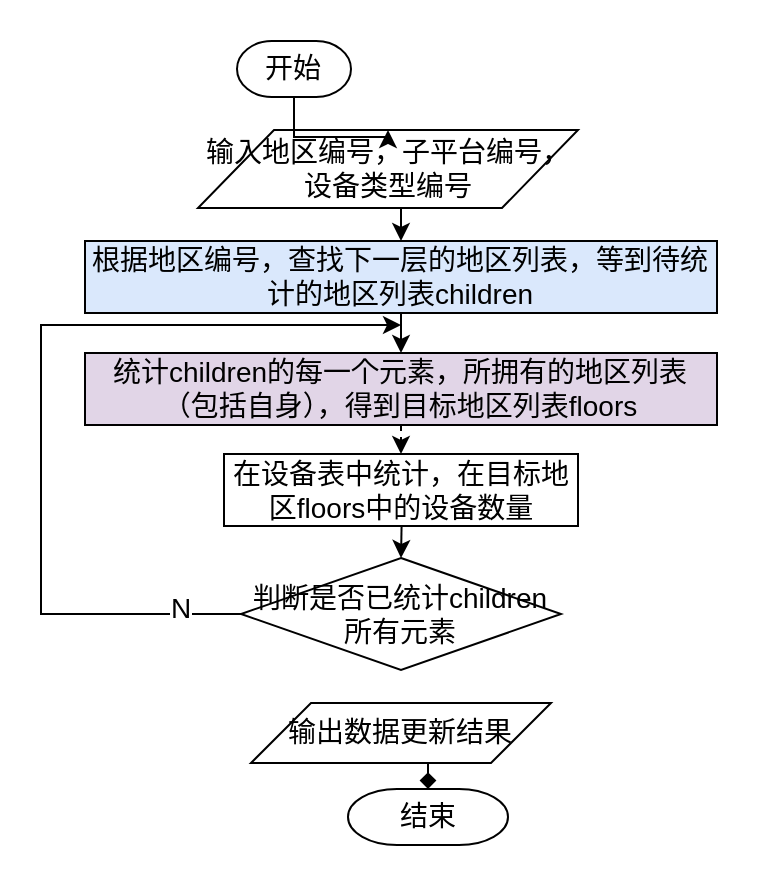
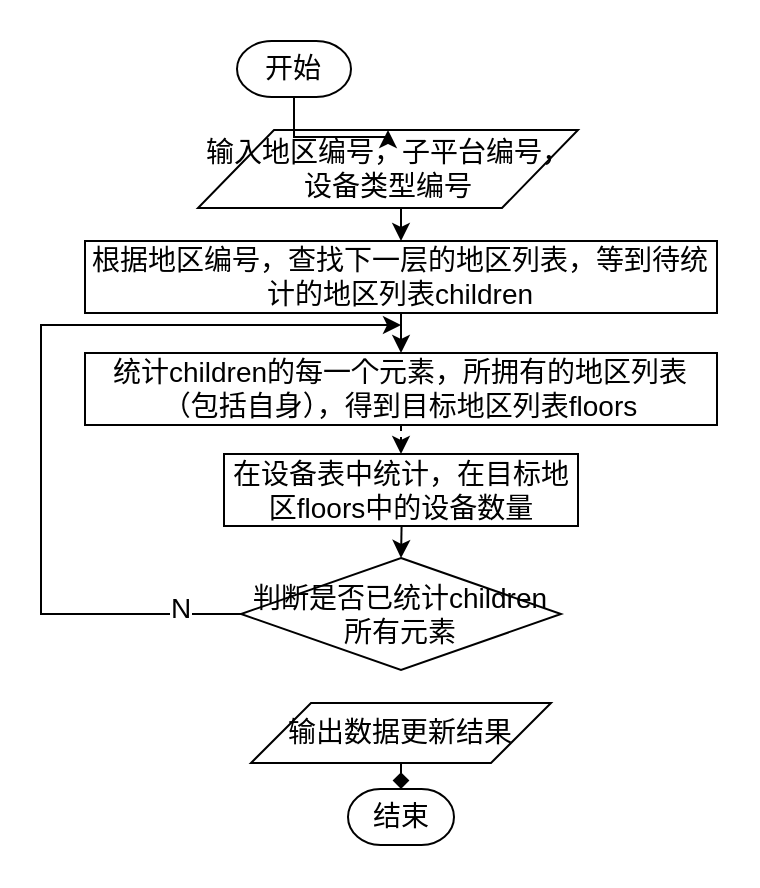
(401, 277) -> (401, 277)
(401, 389) -> (401, 389)
(428, 817) -> (401, 817)
